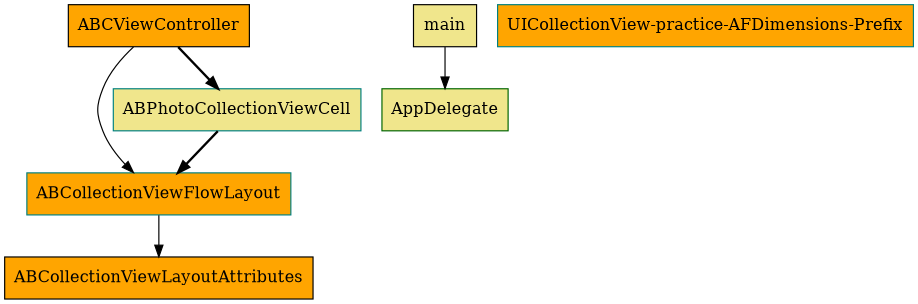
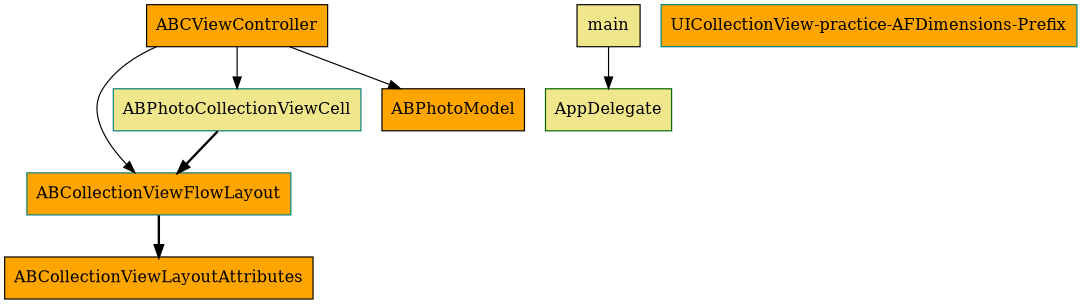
(194, 63) -> (237, 62)
none -> (453, 110)
(159, 230) -> (159, 230)
